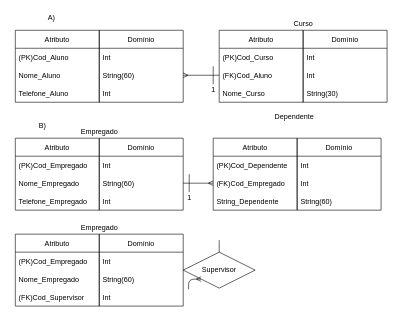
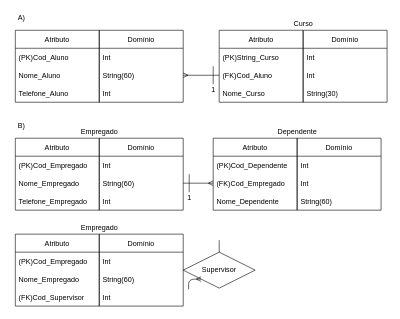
(51, 18) -> (21, 18)
(249, 58) -> (254, 58)
(294, 117) -> (297, 132)
(42, 126) -> (21, 126)
(250, 202) -> (247, 202)
